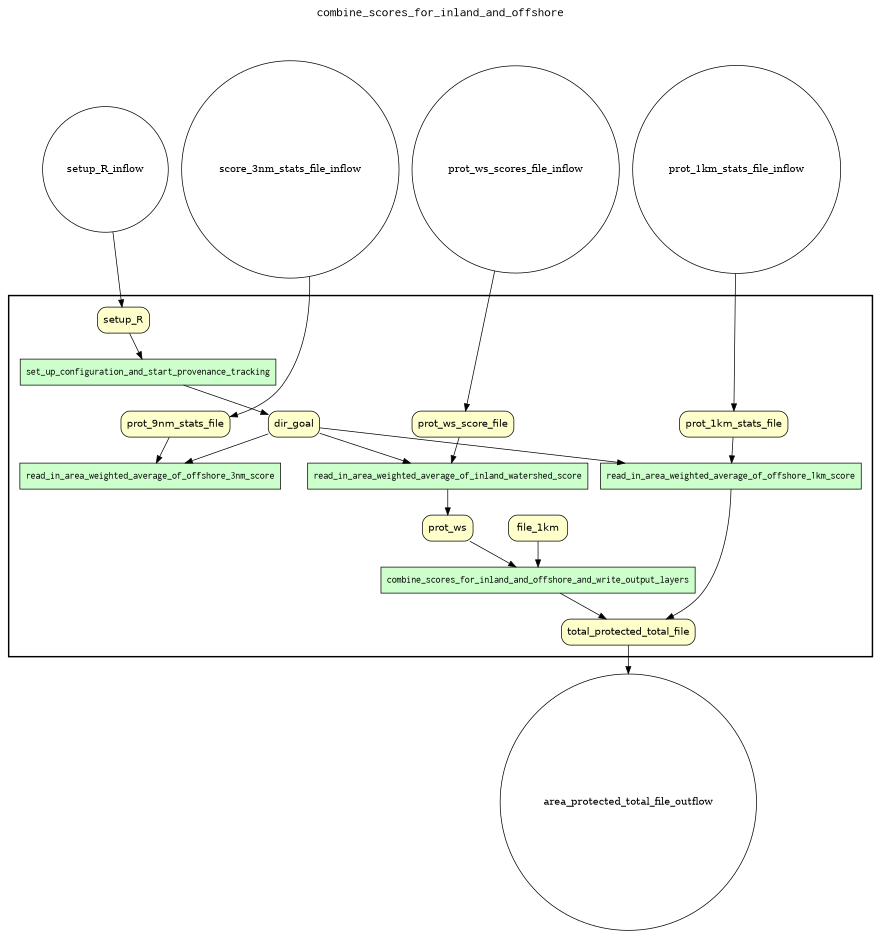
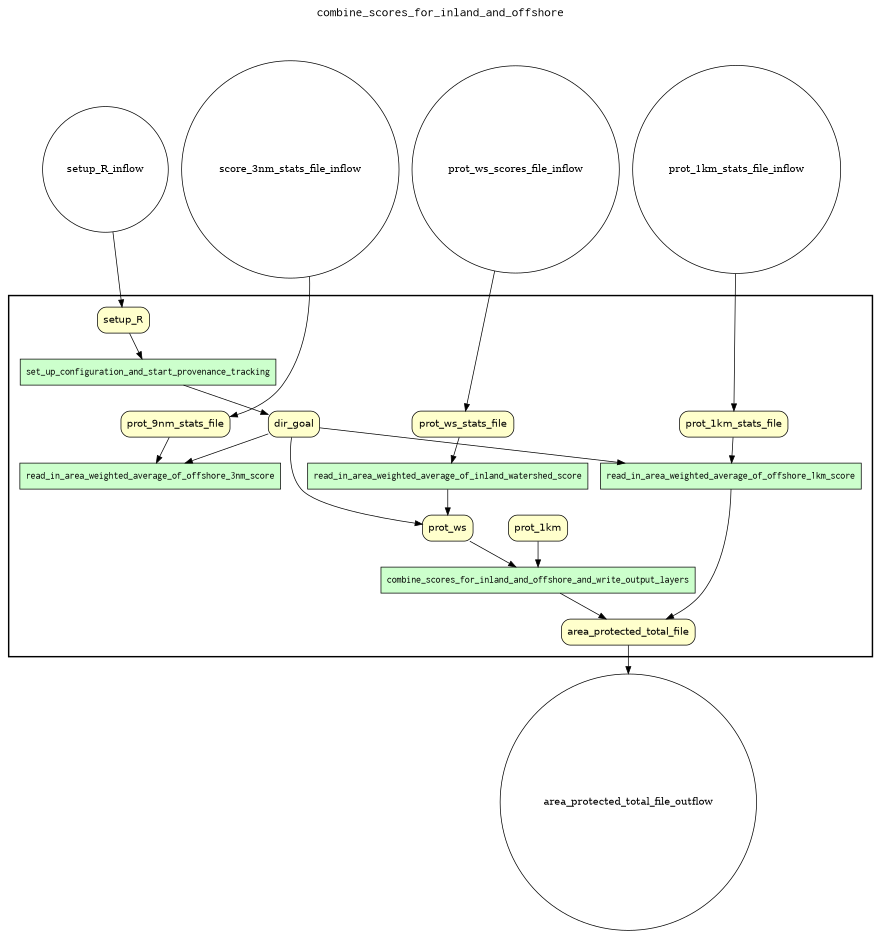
(463, 424) -> (463, 424)
(362, 447) -> (330, 505)
(538, 528) -> (538, 528)
(628, 632) -> (628, 632)
